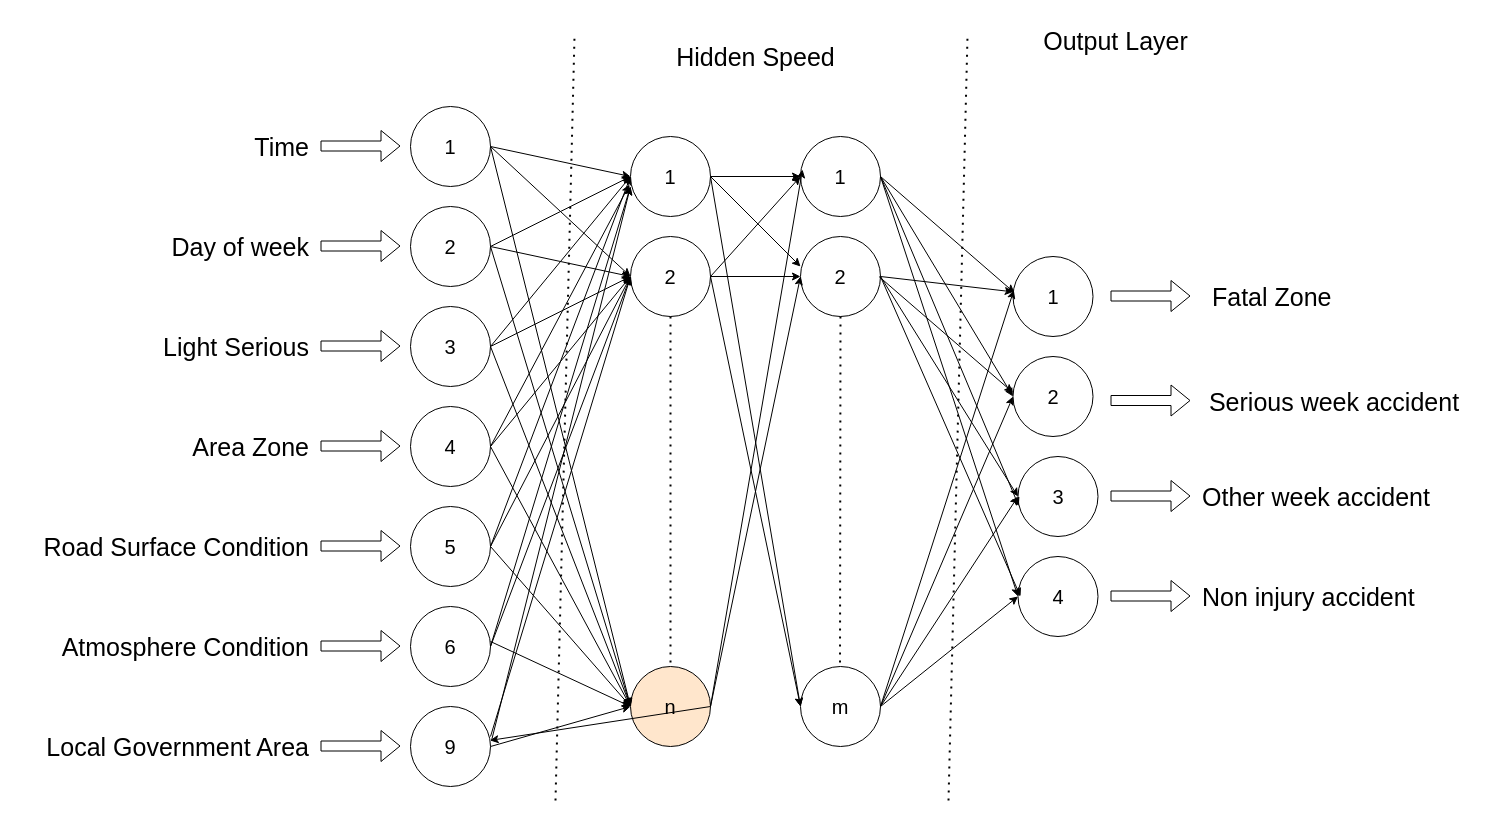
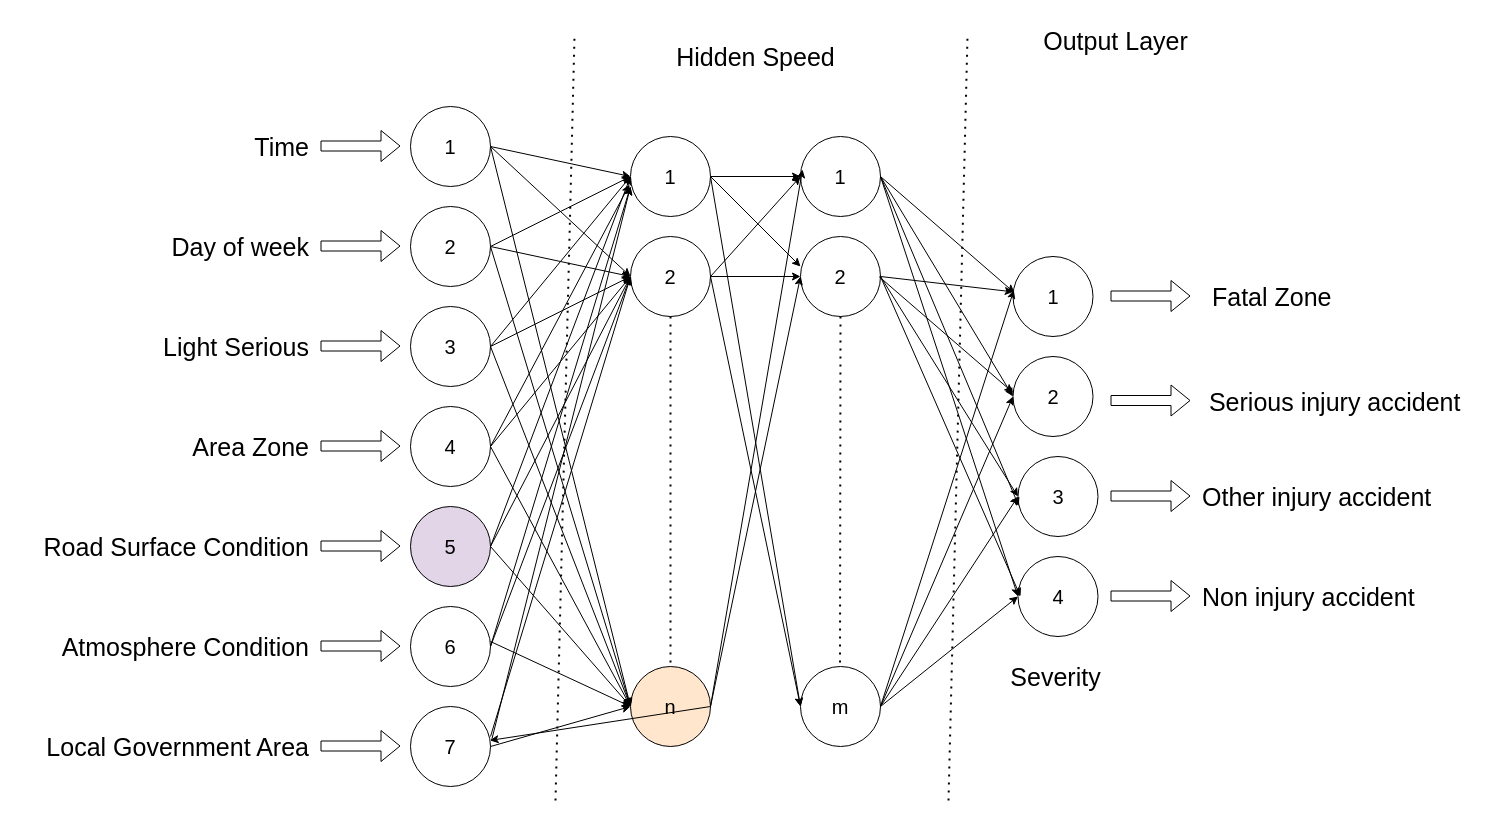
(1267, 402) -> (1272, 402)
(1262, 497) -> (1267, 497)
(451, 547) -> (451, 547)
none -> (1056, 677)
(451, 747) -> (451, 747)
